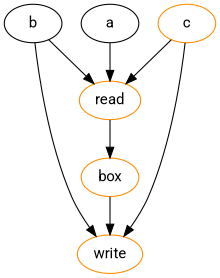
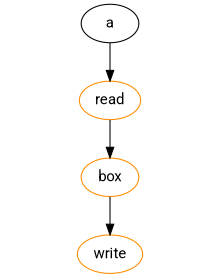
(33, 23) -> none
(187, 23) -> none
